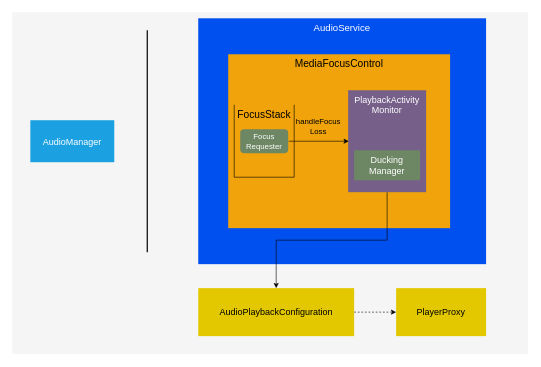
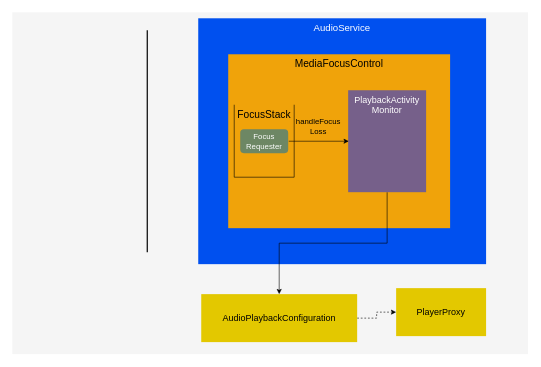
(72, 141) -> none
(387, 165) -> none
(276, 312) -> (279, 318)
